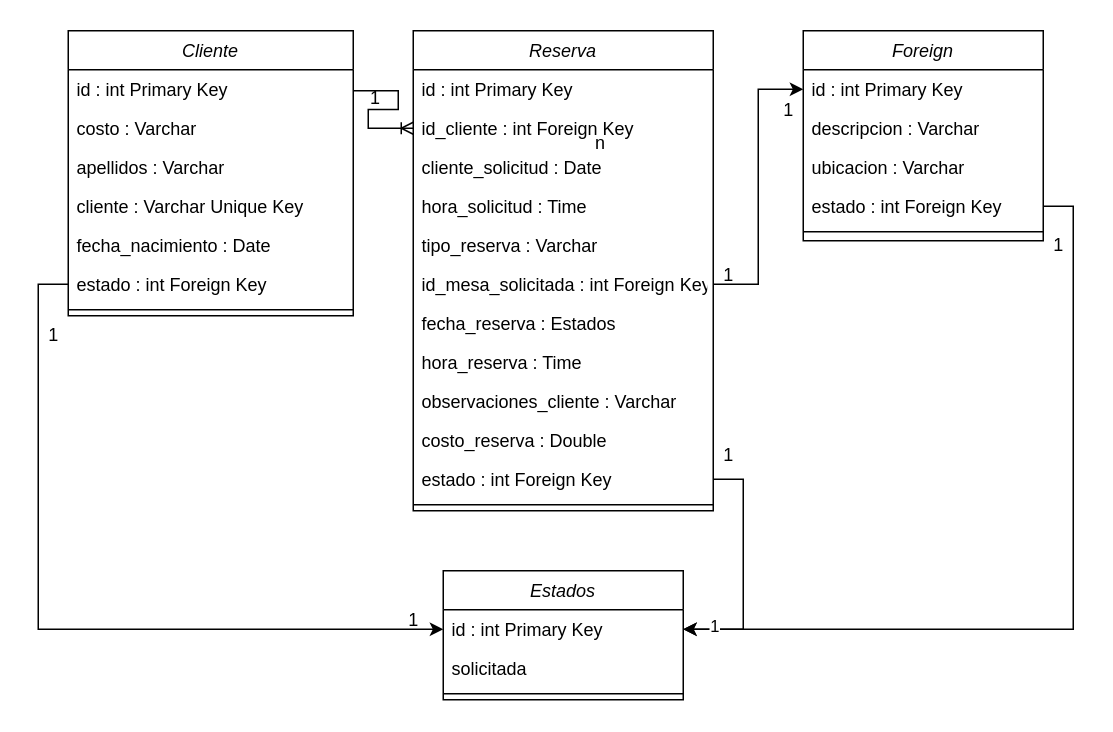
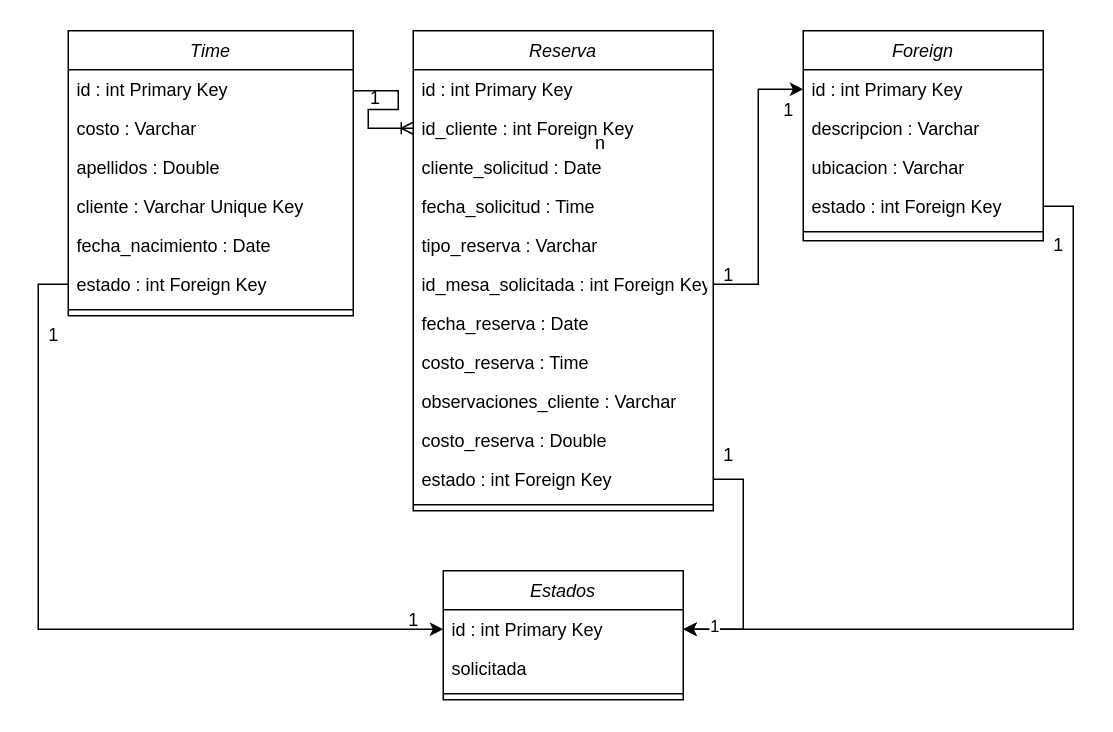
(210, 51) -> (210, 51)
(158, 168) -> (151, 168)
(511, 207) -> (516, 207)
(530, 324) -> (515, 324)
(508, 363) -> (513, 363)
